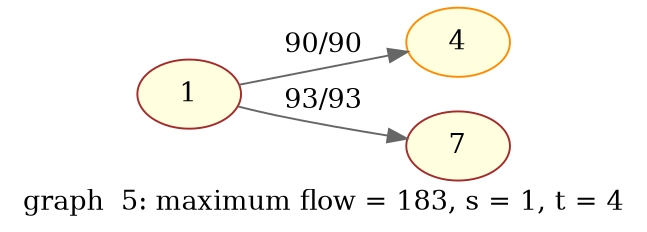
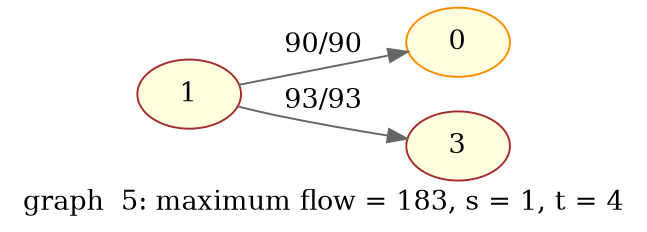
(458, 42) -> (458, 42)
(458, 146) -> (458, 146)
